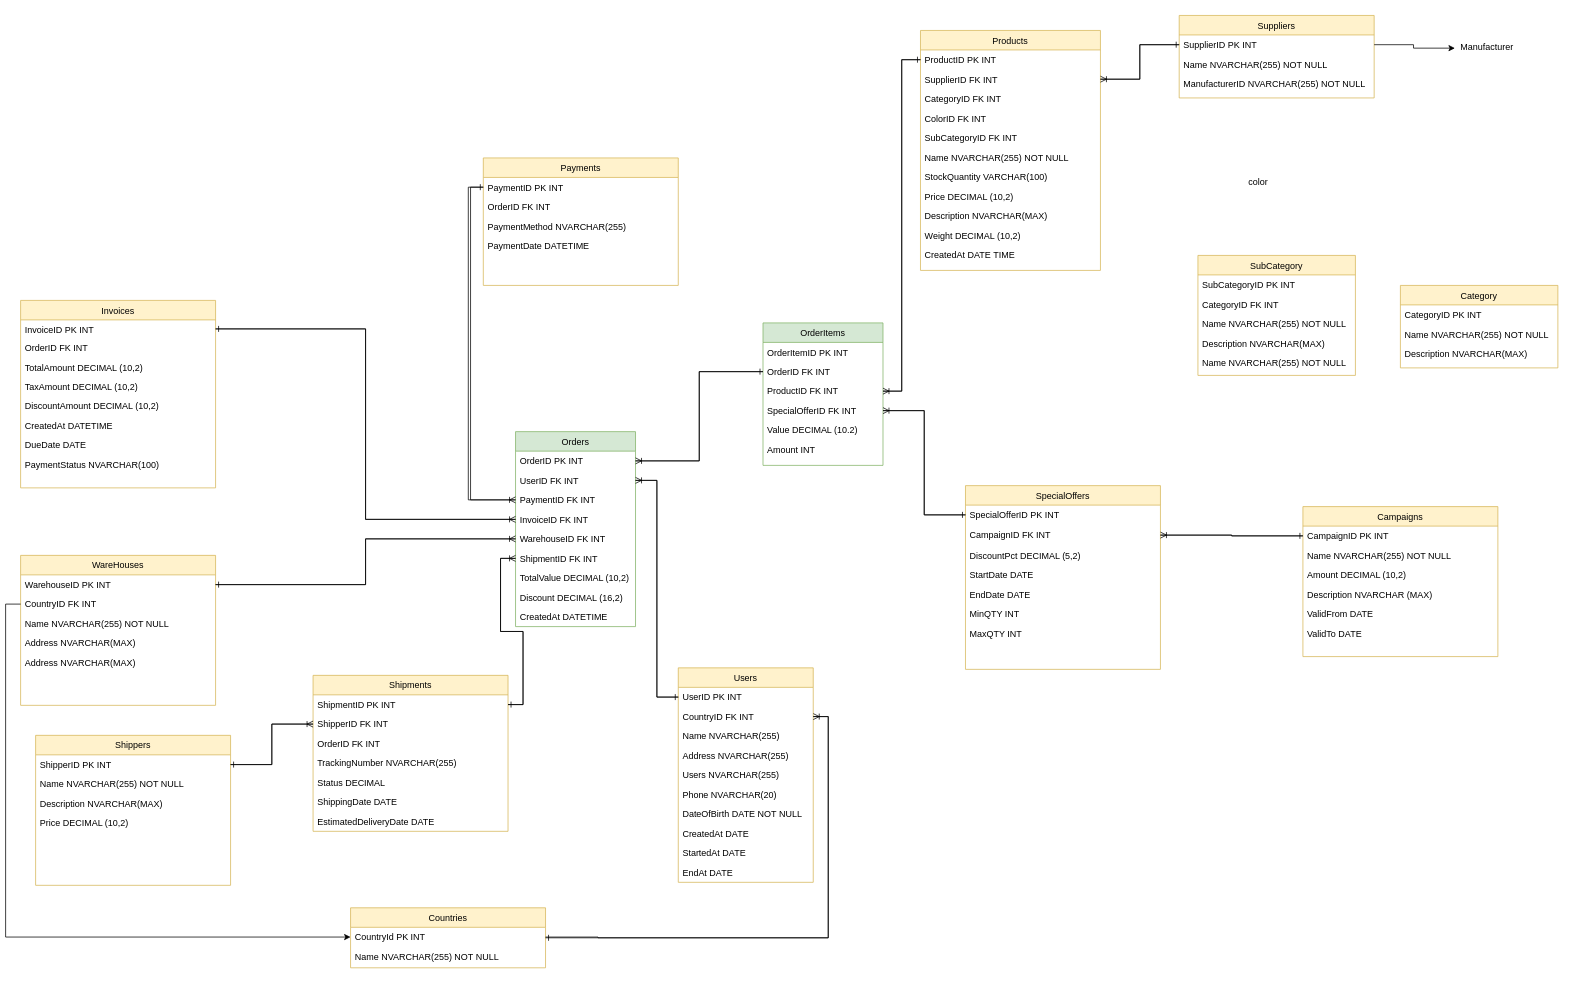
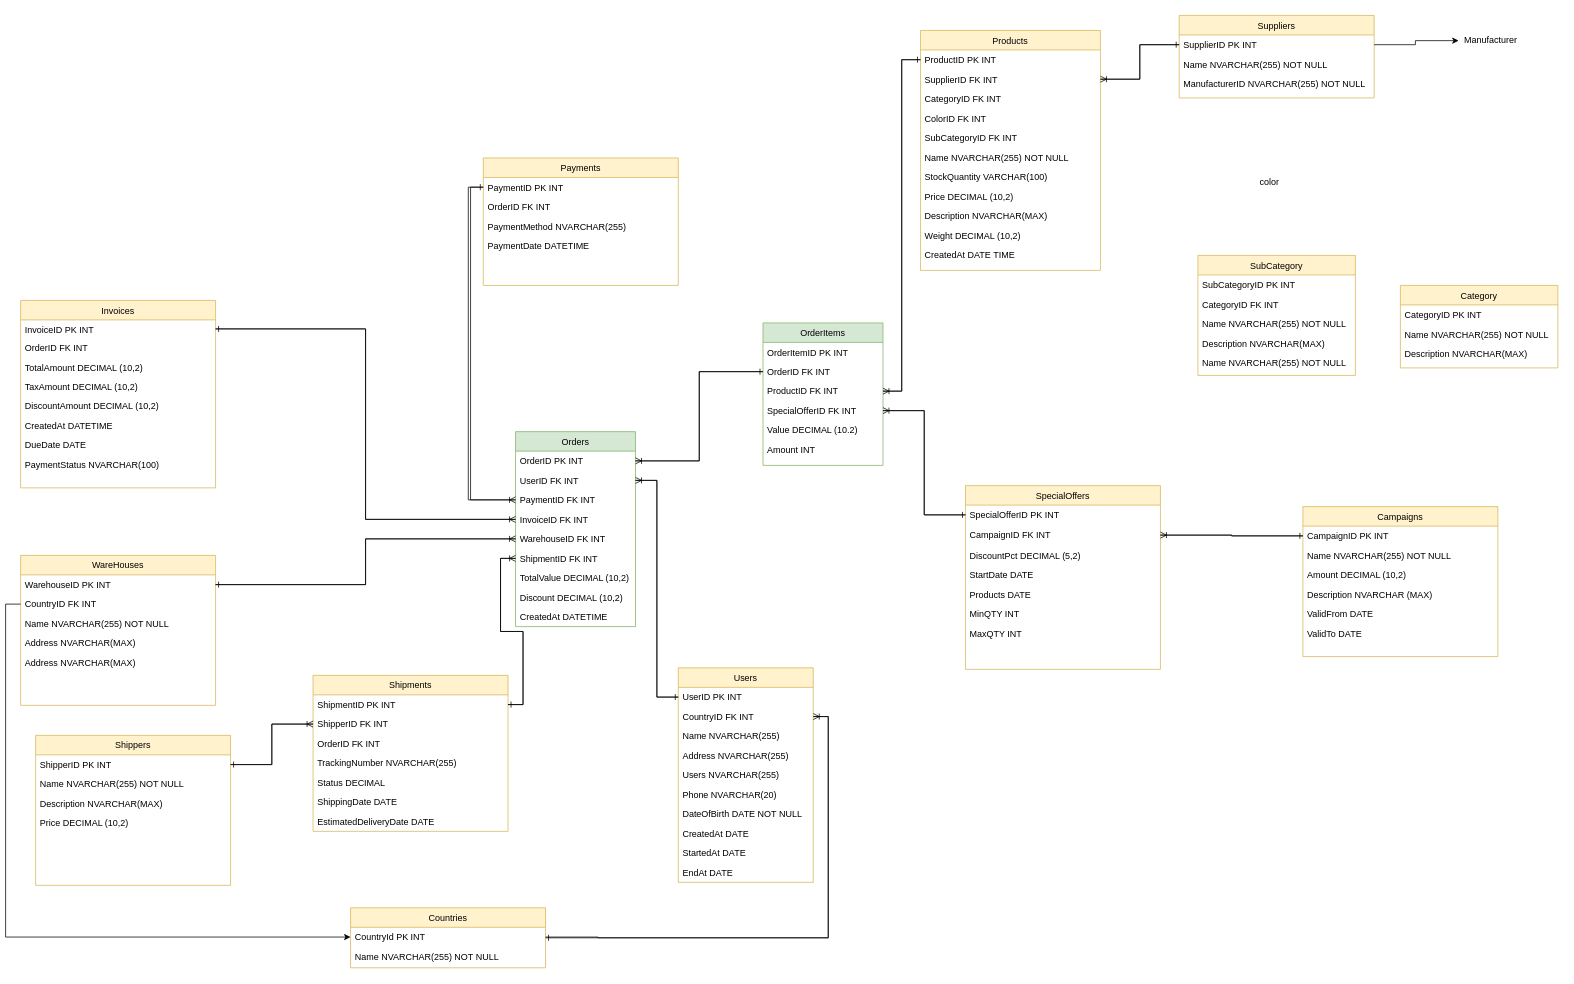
(1487, 48) -> (1491, 40)
(1258, 183) -> (1269, 183)
(999, 595) -> (1001, 595)
(573, 598) -> (573, 598)
